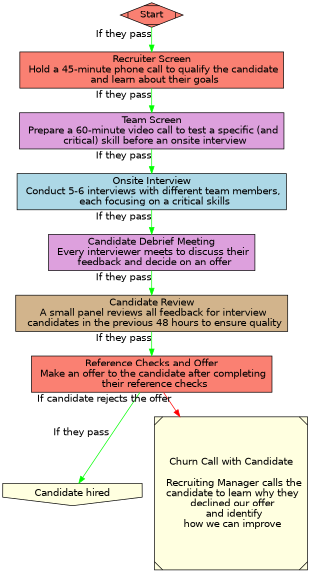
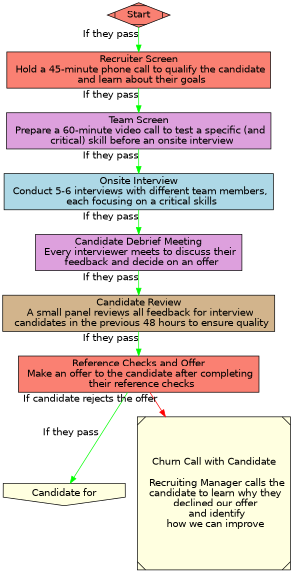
(72, 493) -> (64, 493)
